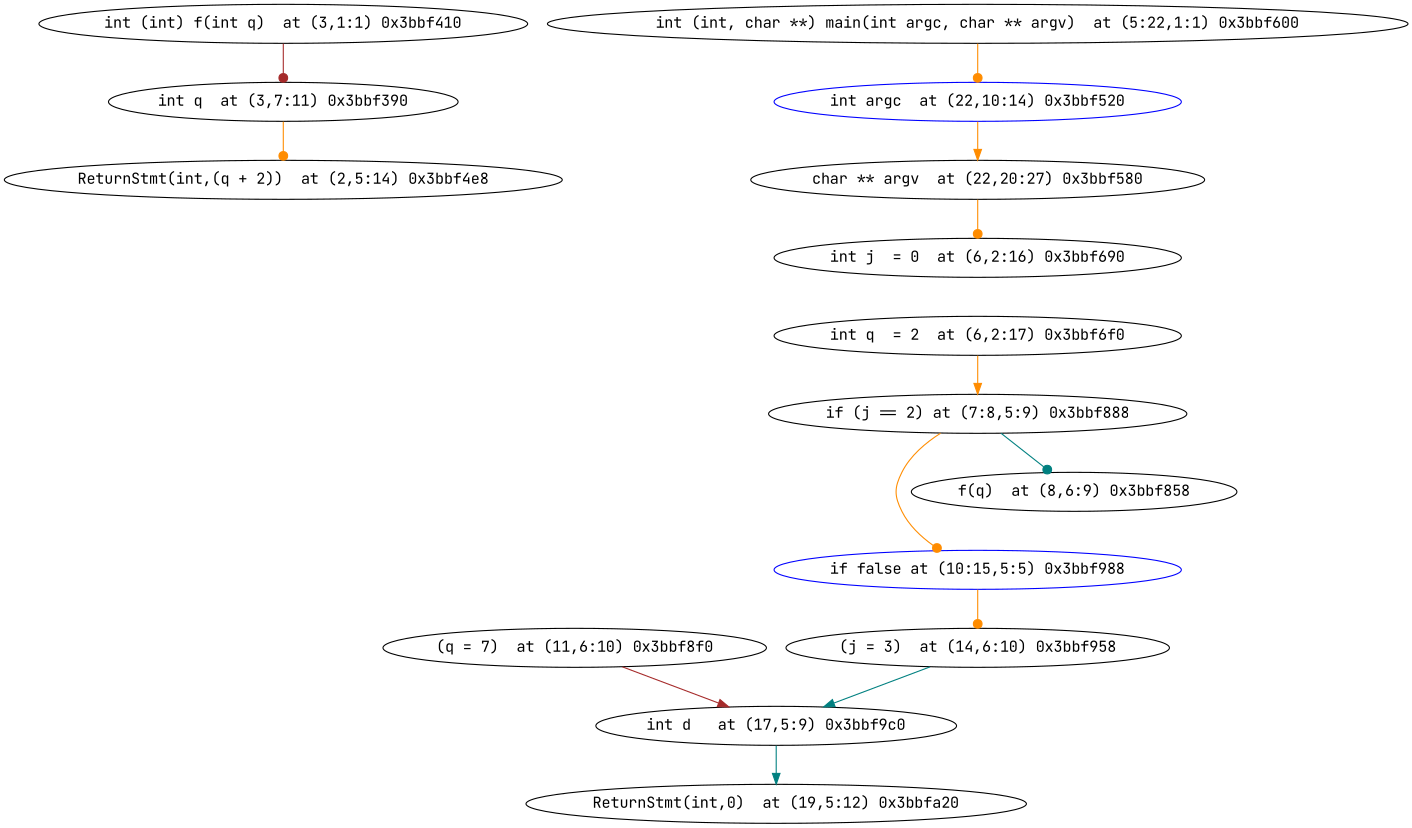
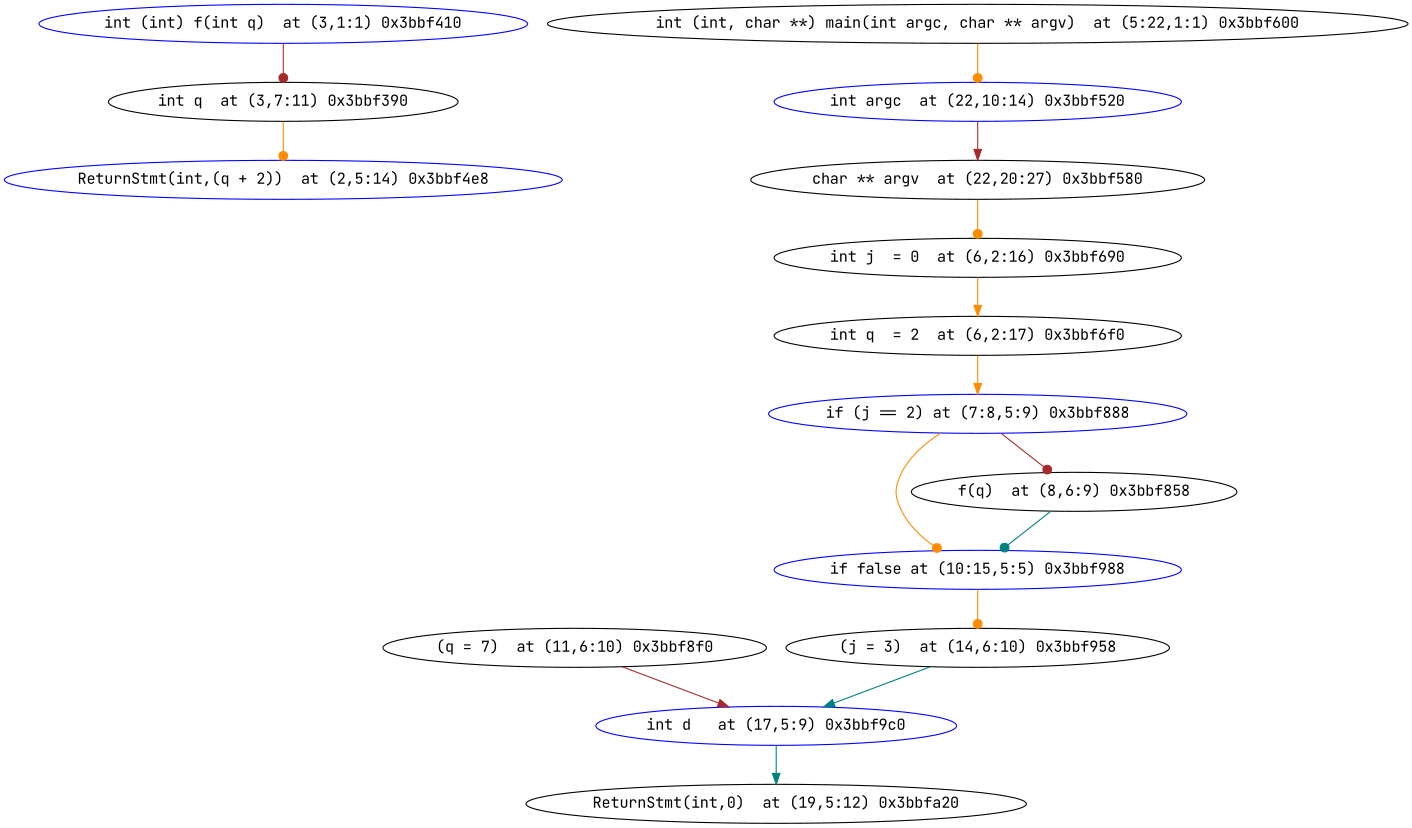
(283, 24) -> (283, 24)
(978, 136) -> (978, 136)
(283, 180) -> (283, 180)
none -> (978, 292)
(978, 414) -> (978, 414)
(1022, 450) -> (1022, 450)
none -> (1029, 528)
(776, 726) -> (776, 726)
